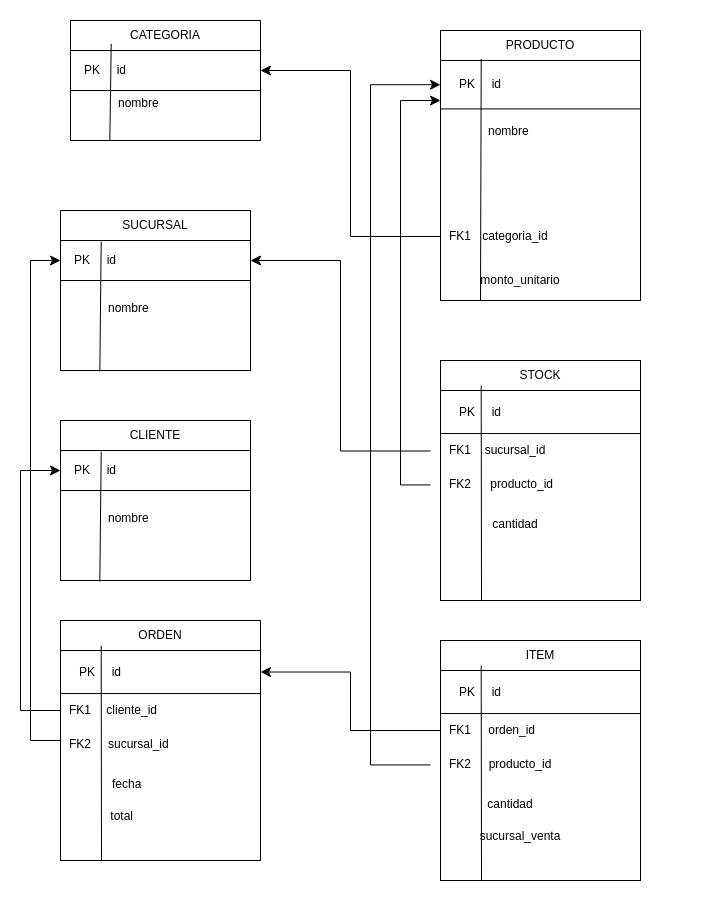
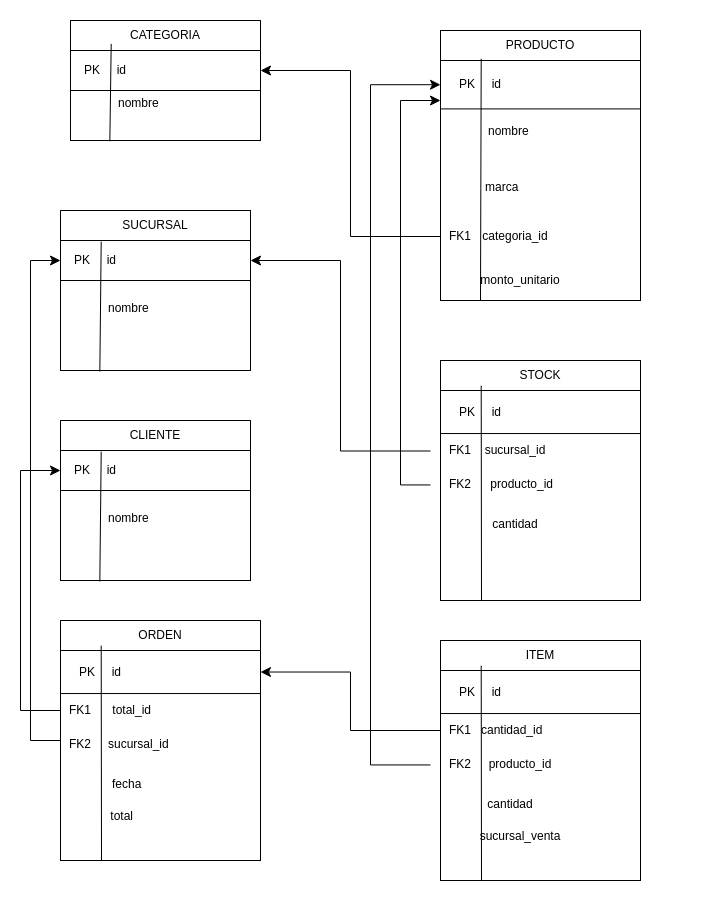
none -> (556, 188)
(156, 711) -> (156, 711)
(536, 731) -> (536, 731)
